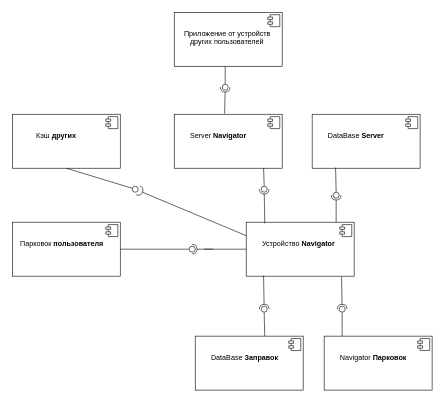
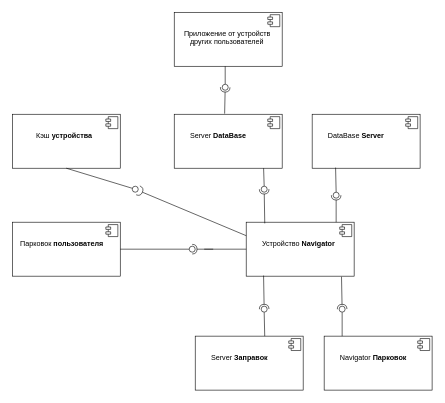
(32, 114) -> (40, 114)
(205, 114) -> (204, 114)
(229, 336) -> (225, 336)
